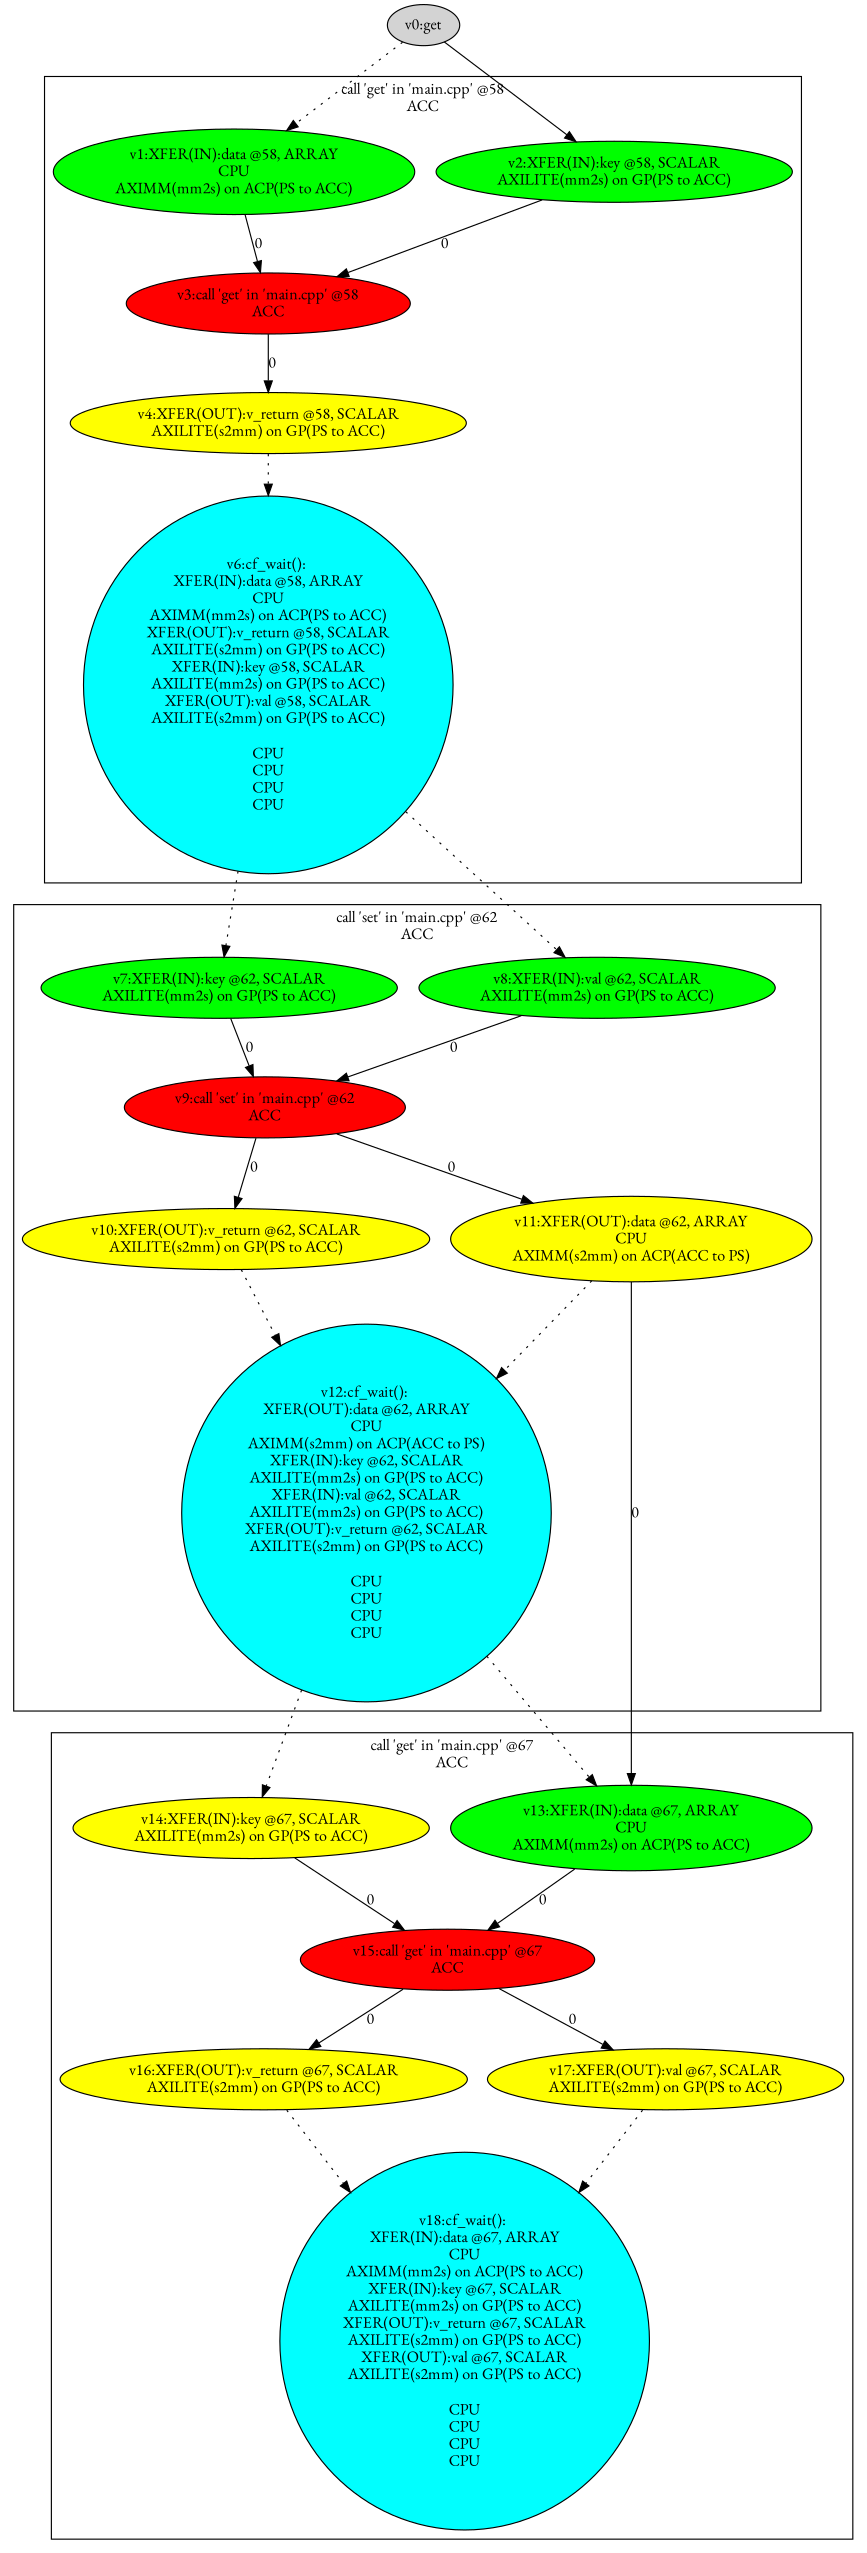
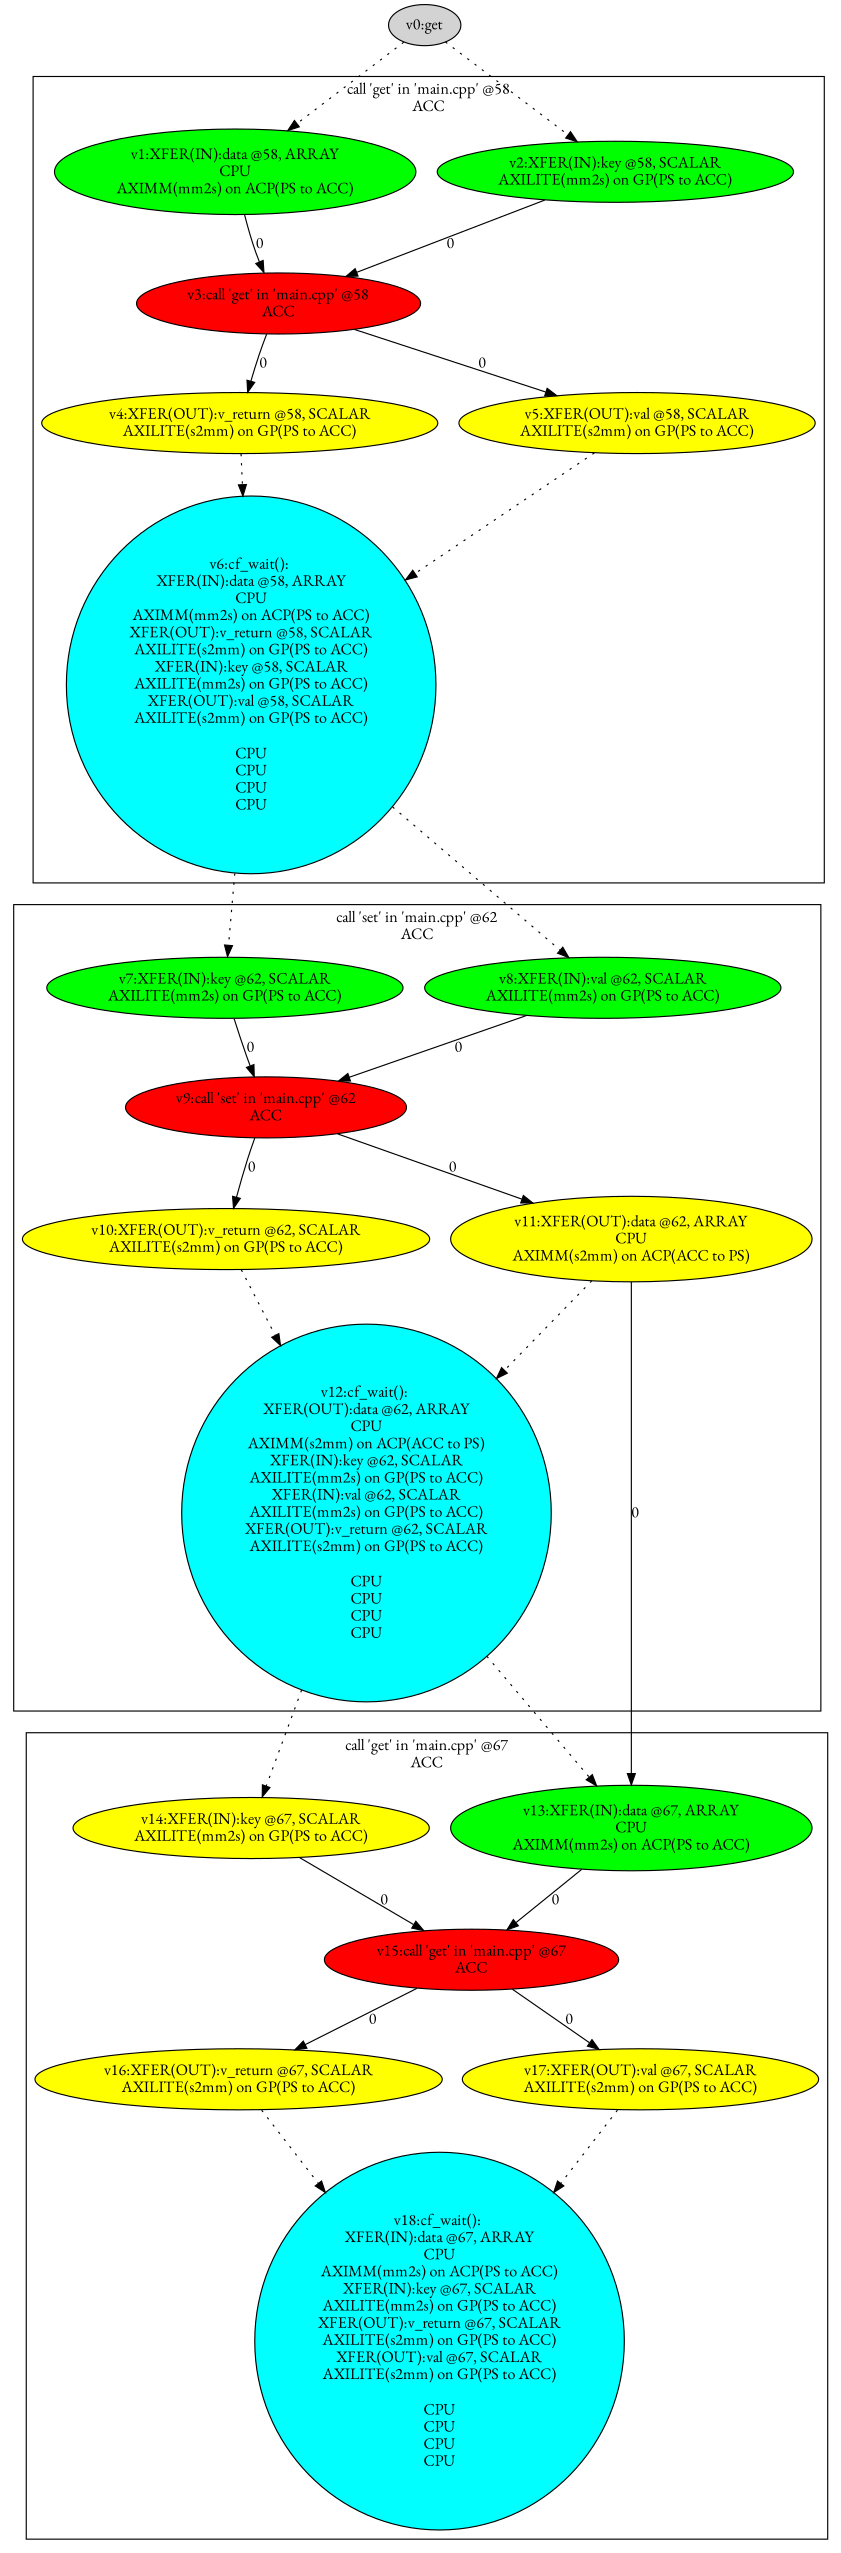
(506, 88) -> (507, 88)
none -> (637, 423)
